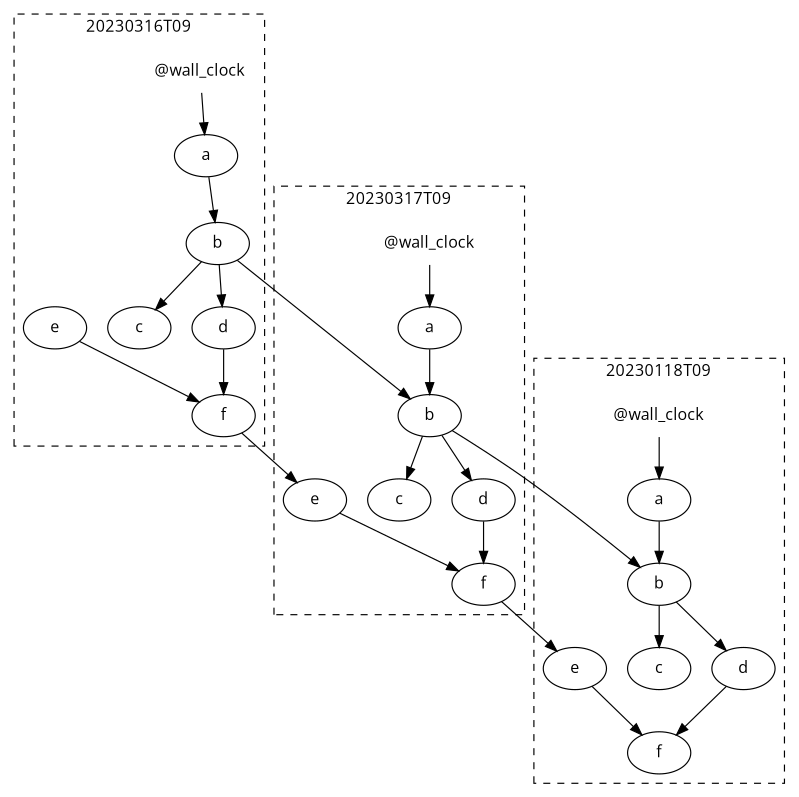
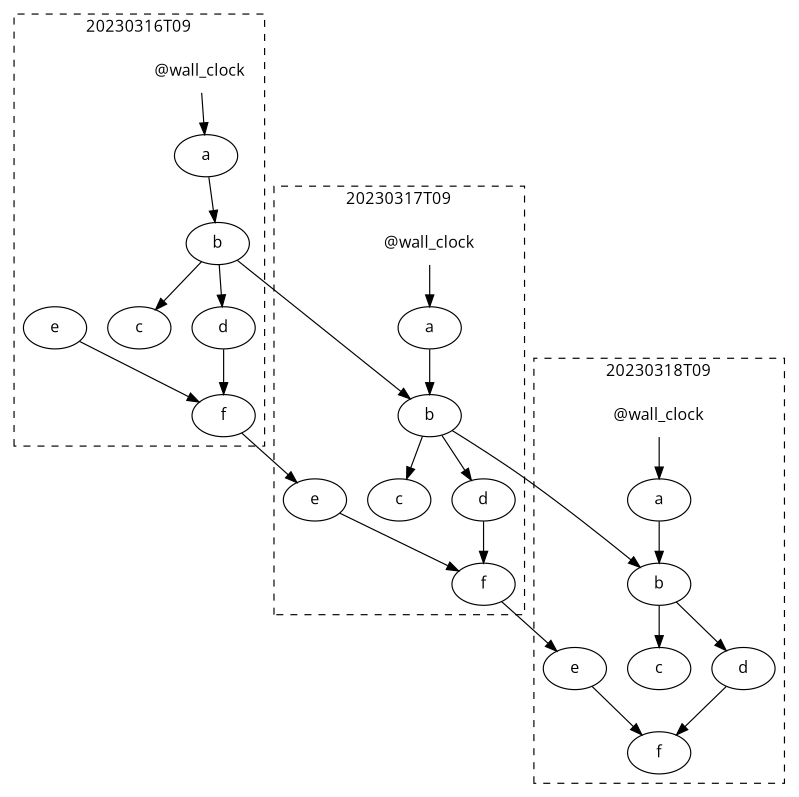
(659, 372) -> (659, 372)
